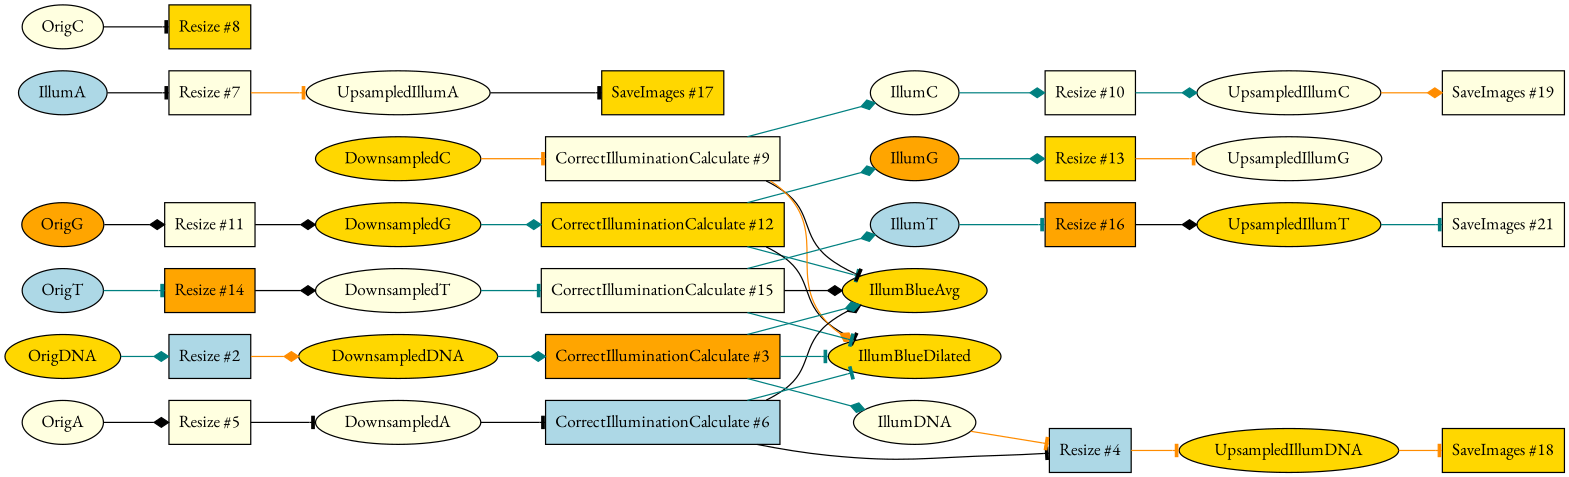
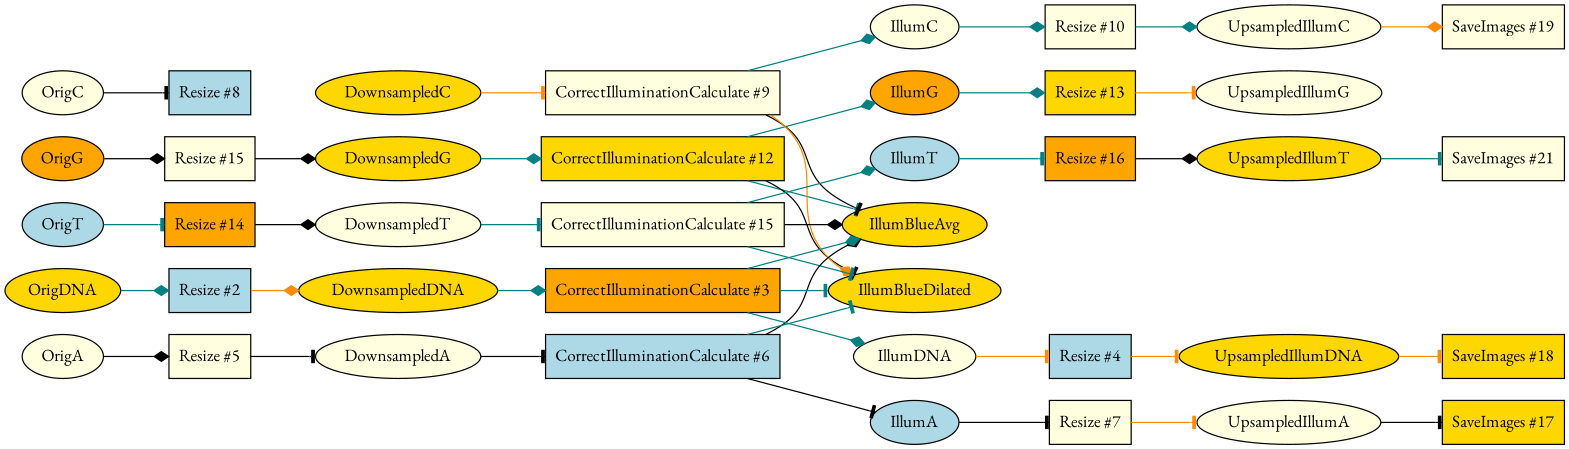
(210, 27) -> (210, 93)
(210, 225) -> (210, 159)
(900, 459) -> (808, 395)
